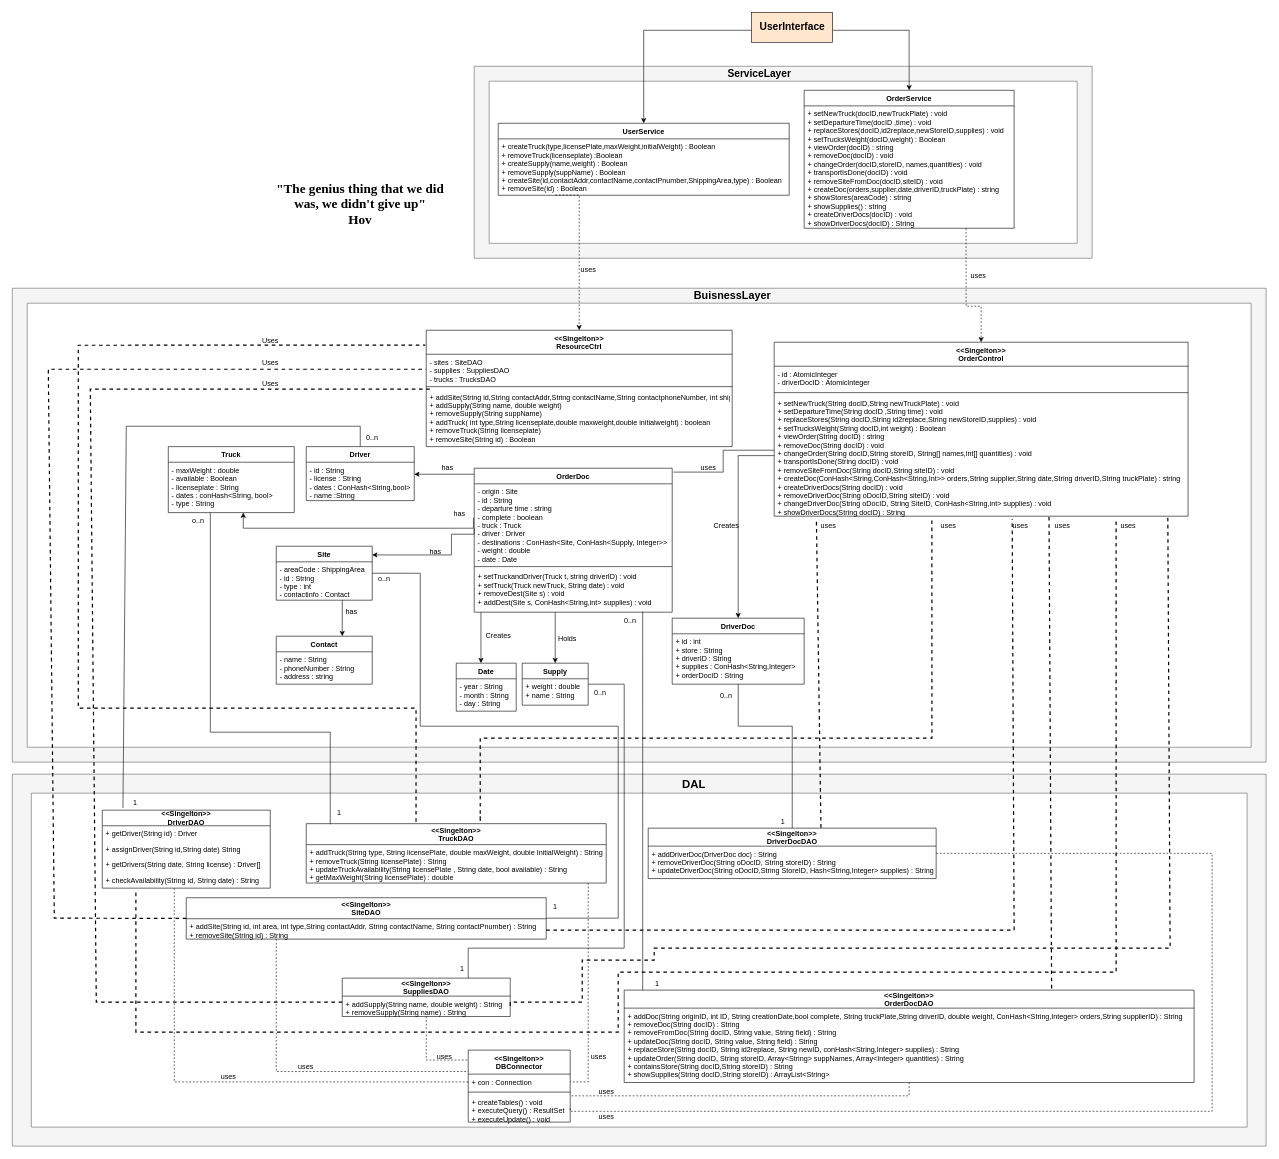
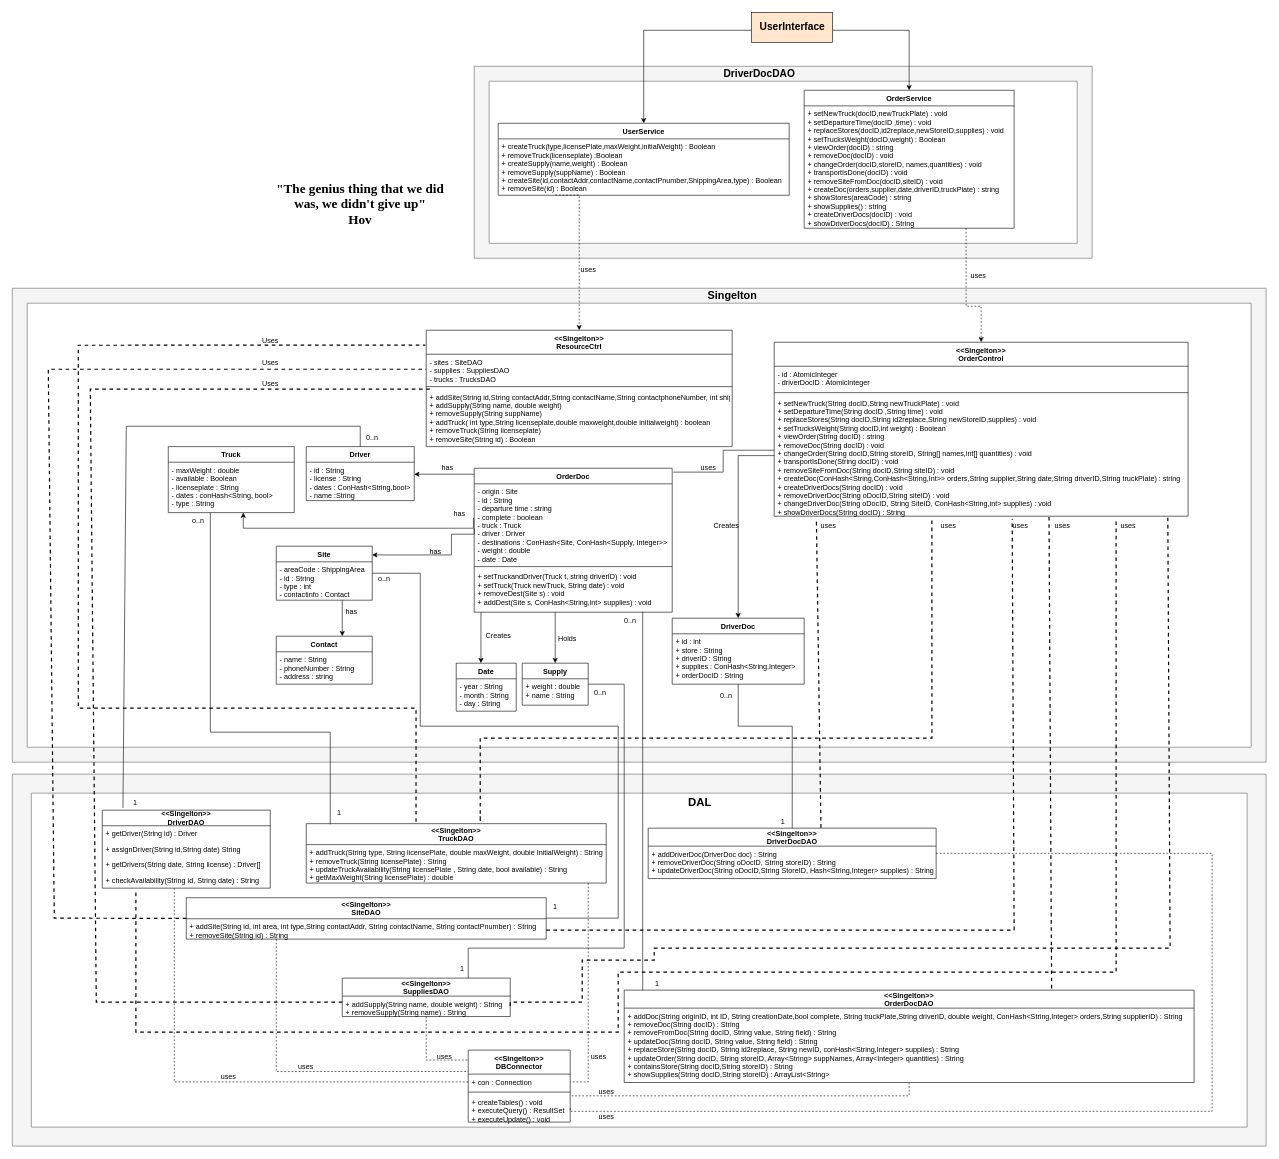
(760, 74) -> (760, 74)
(733, 296) -> (733, 296)
(694, 785) -> (700, 803)
